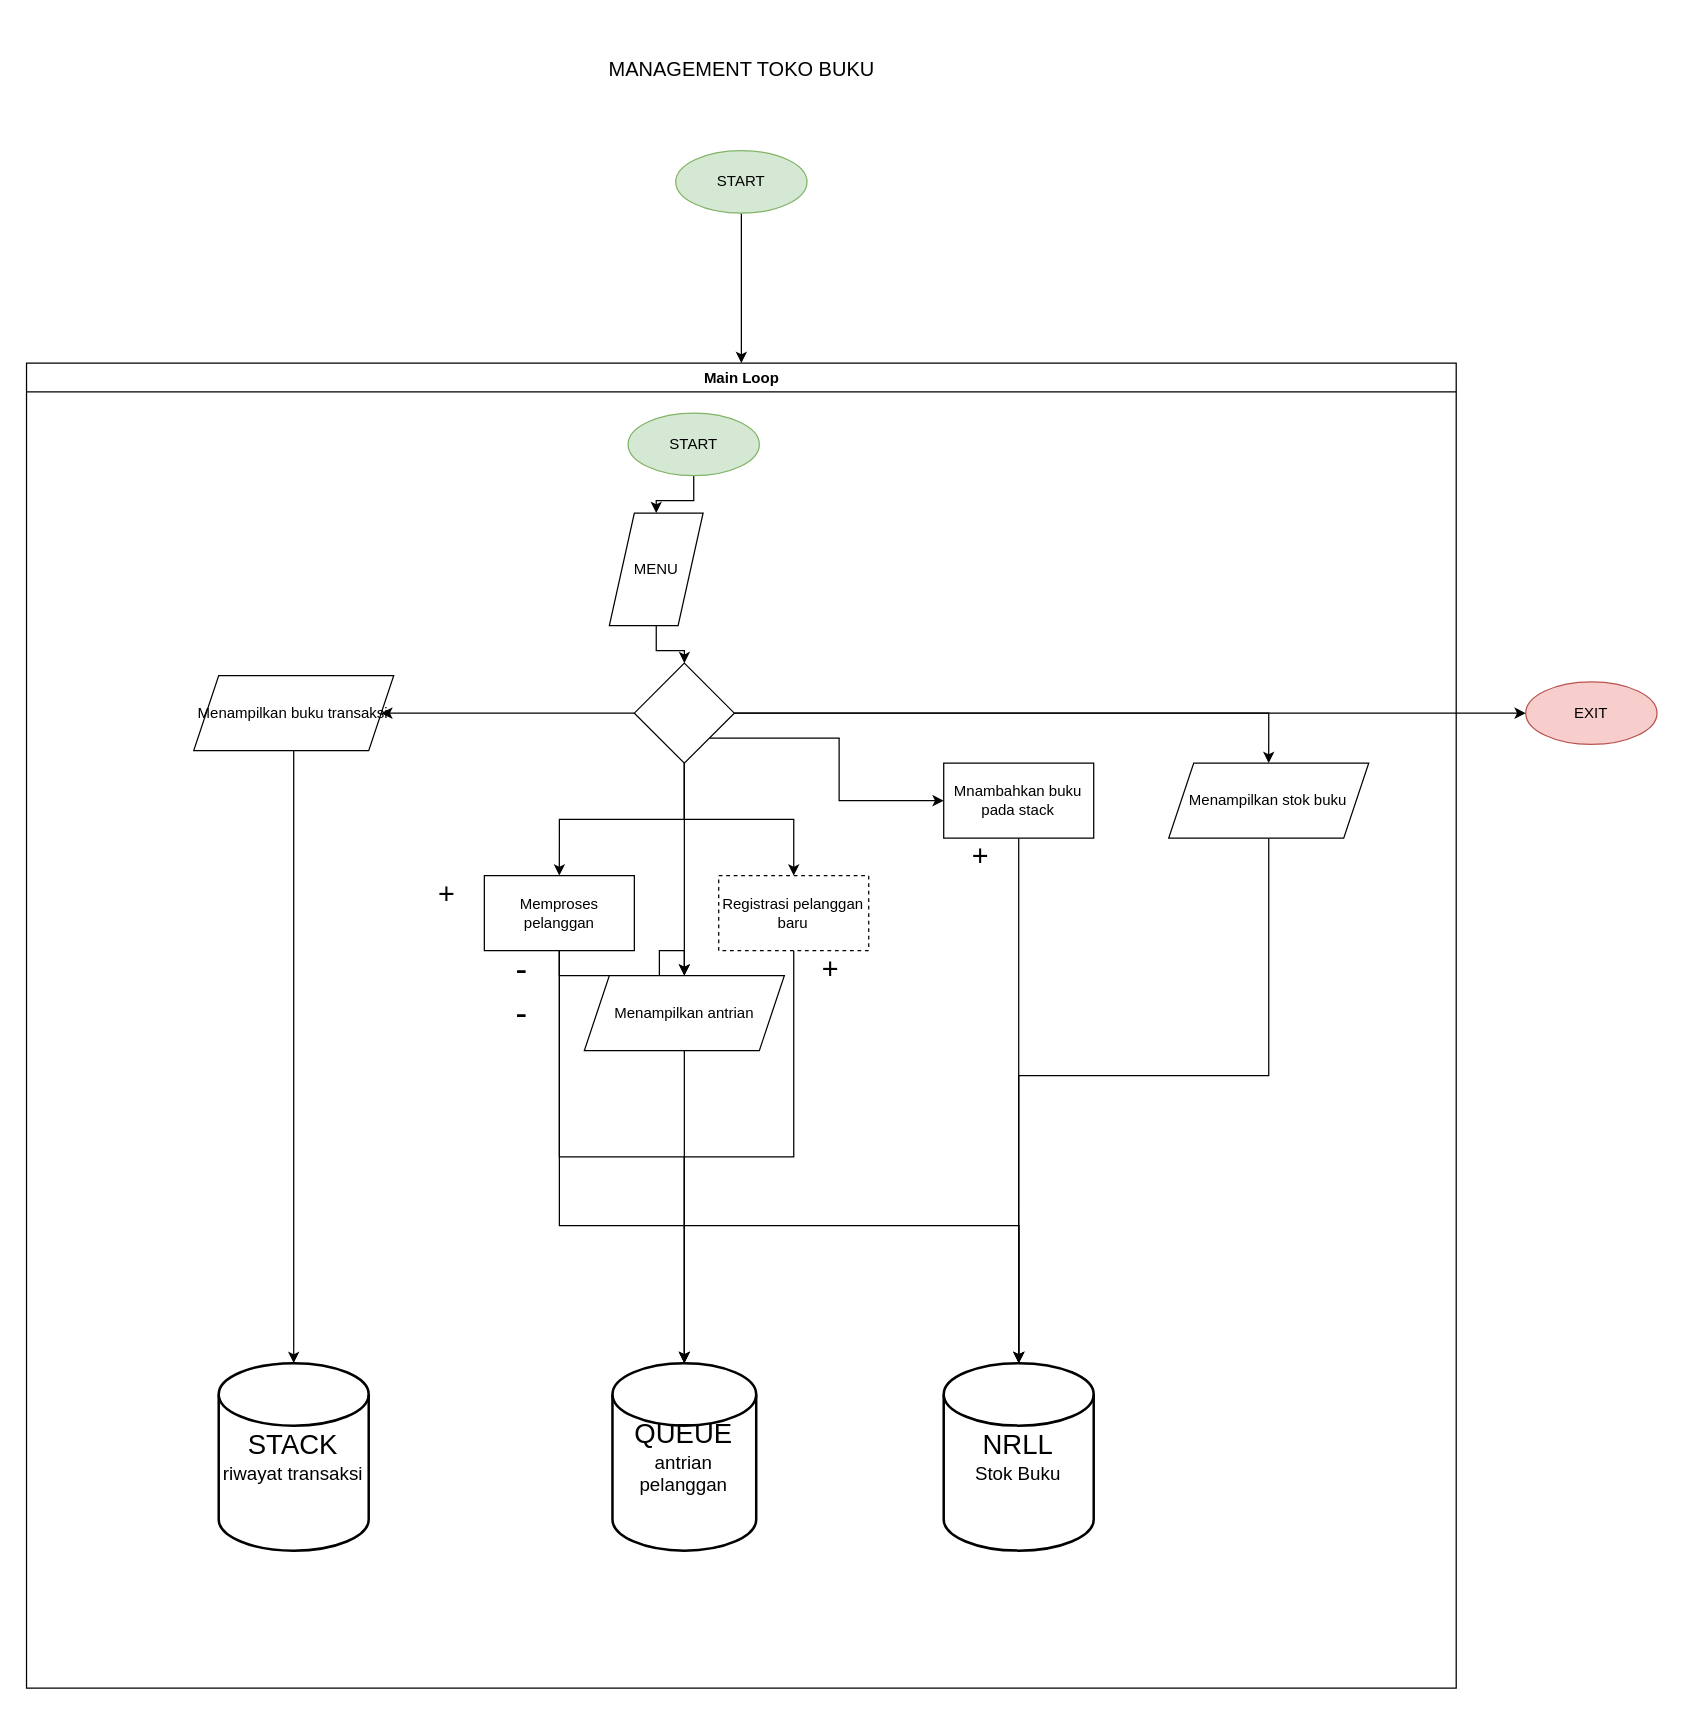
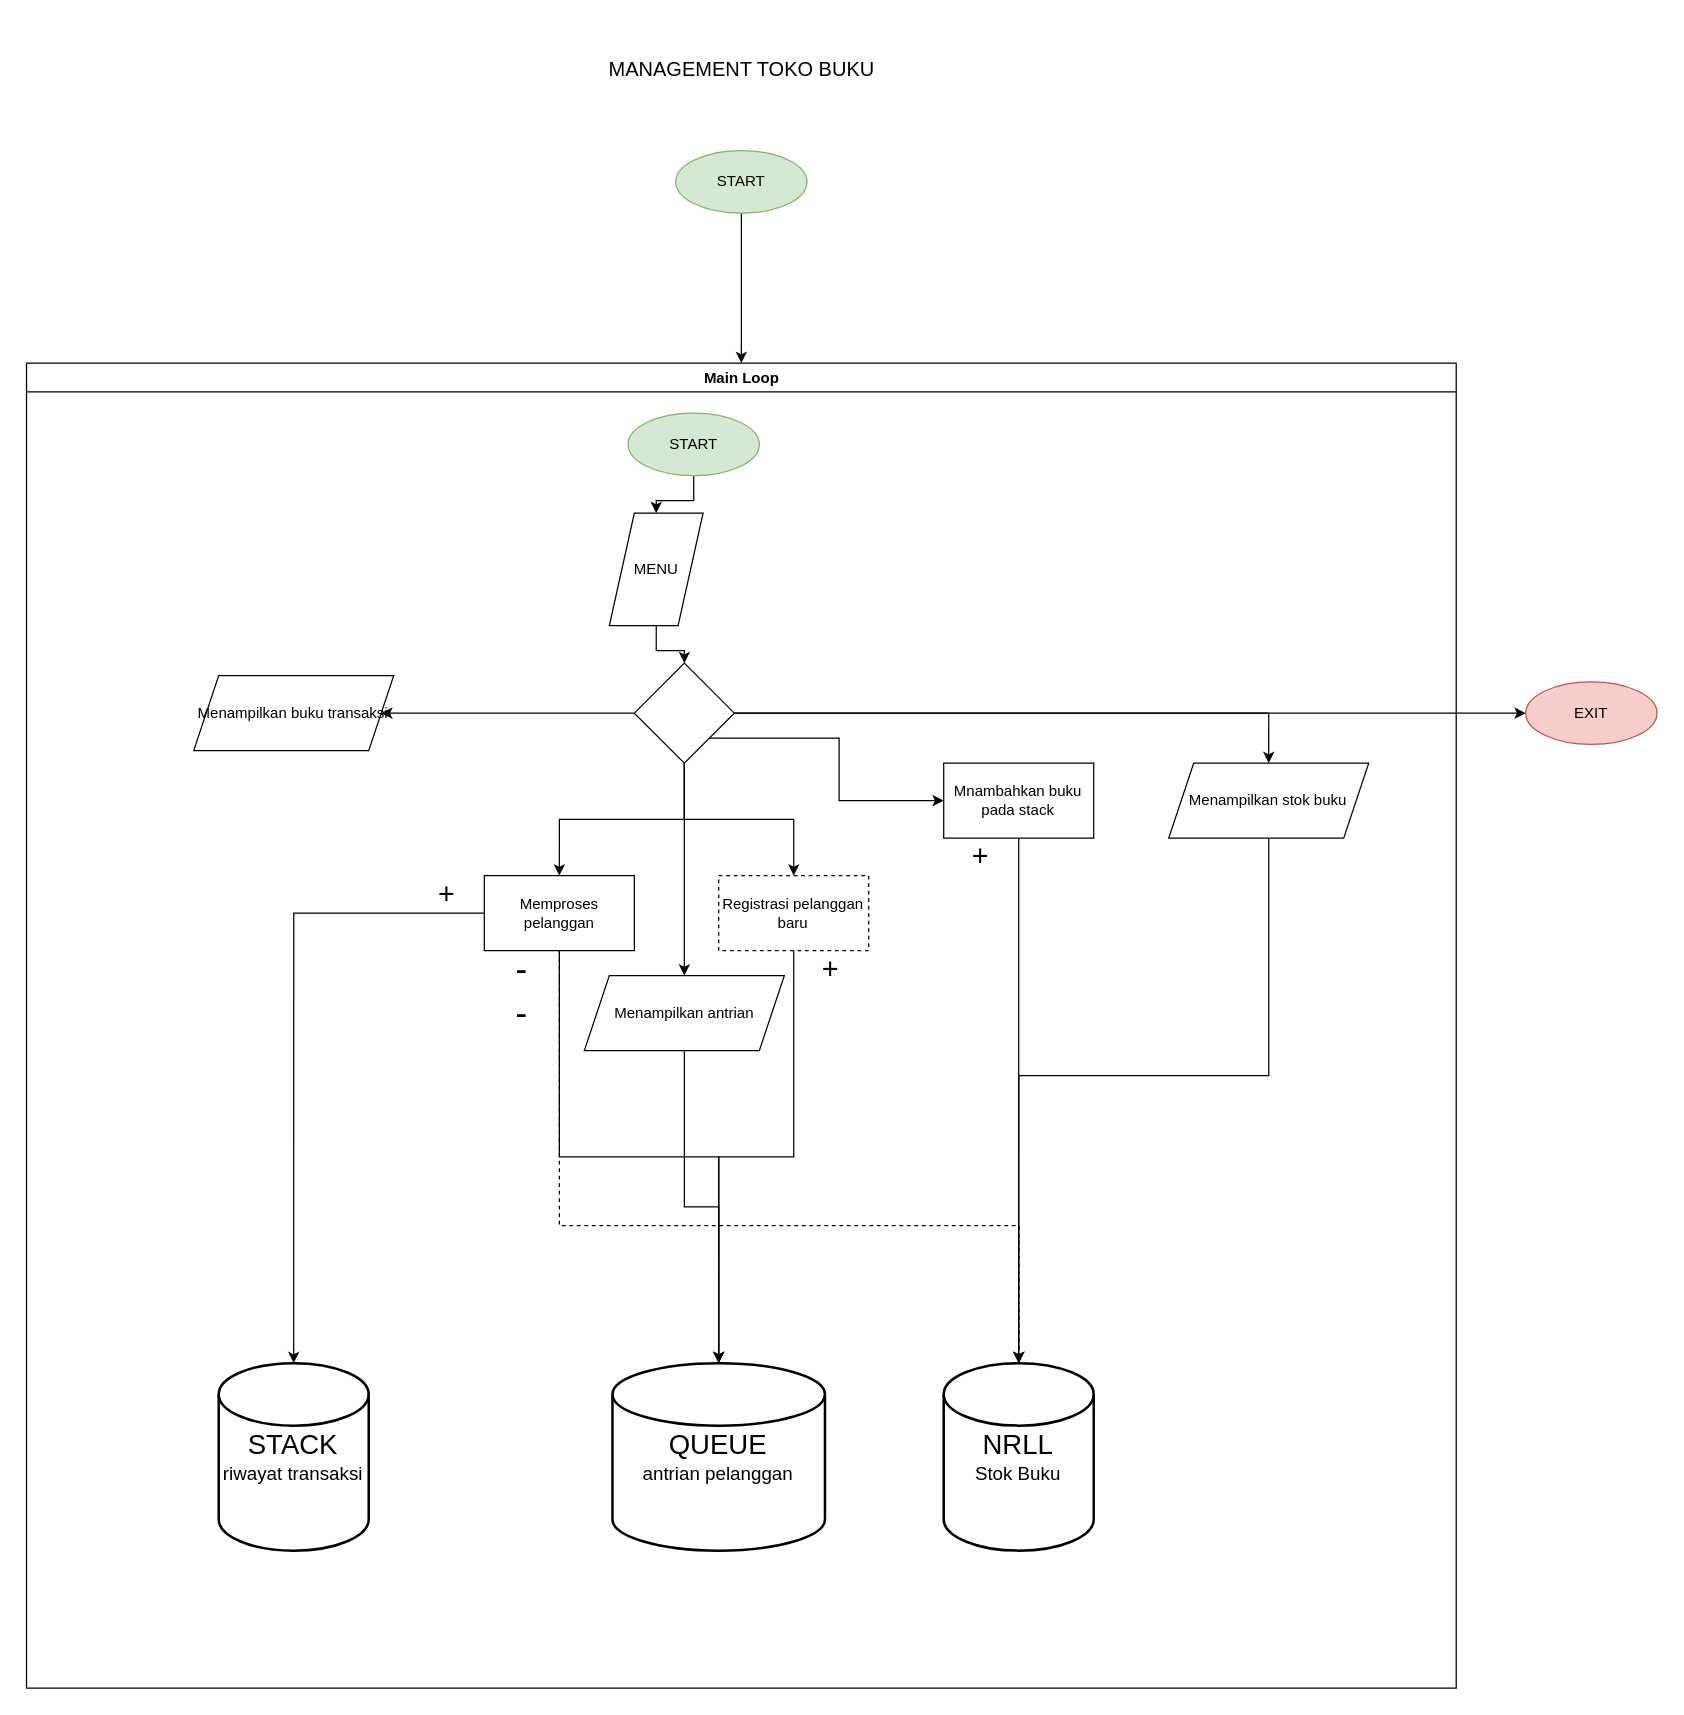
(294, 830) -> none
(659, 953) -> (390, 913)
(754, 1226) -> (754, 1226)
(684, 1457) -> (719, 1457)
